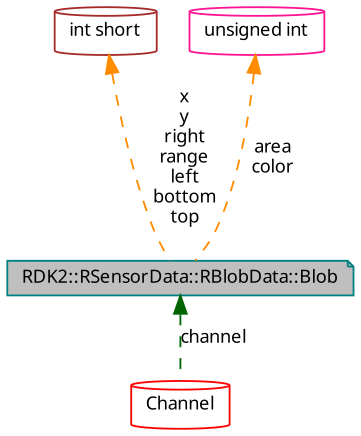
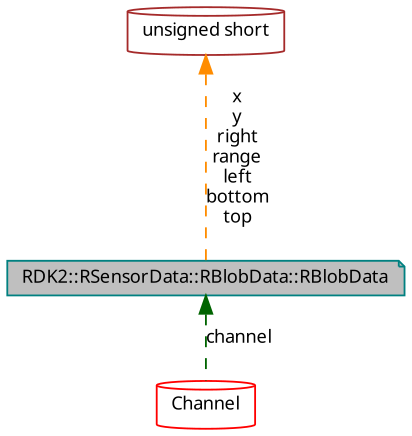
(106, 31) -> (206, 31)
(257, 31) -> none
(180, 278) -> (206, 278)
